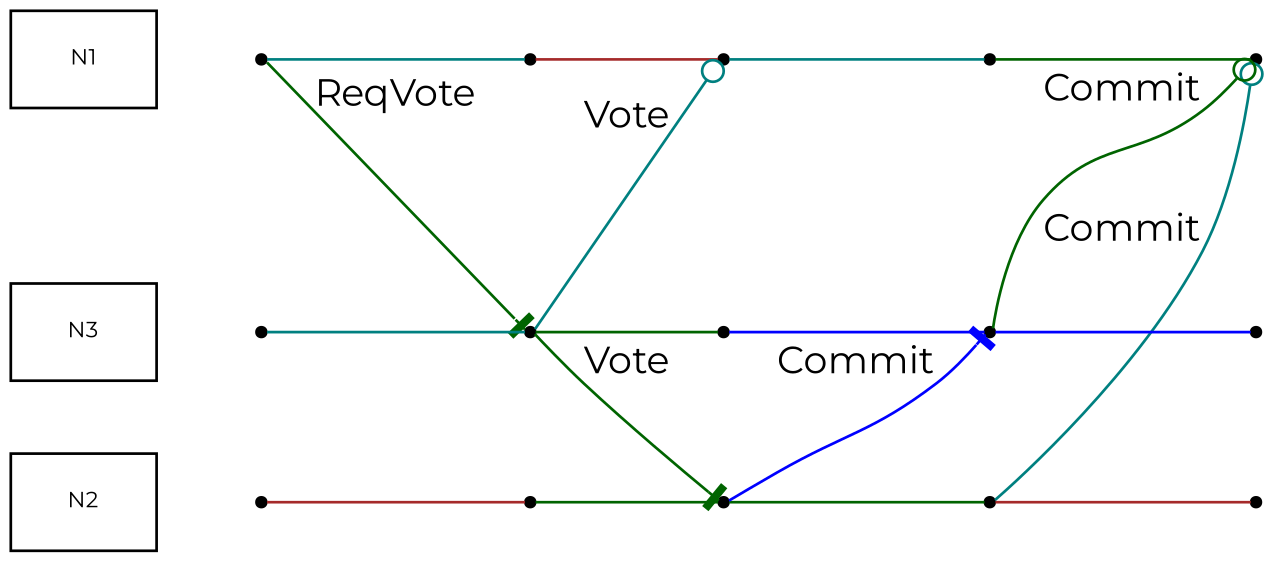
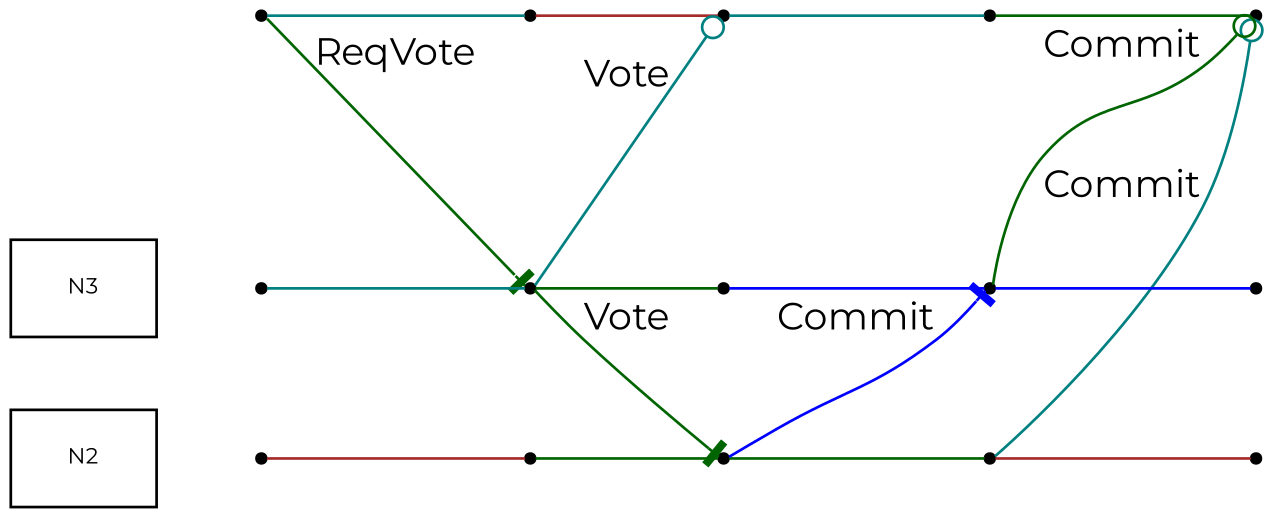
(84, 59) -> none
